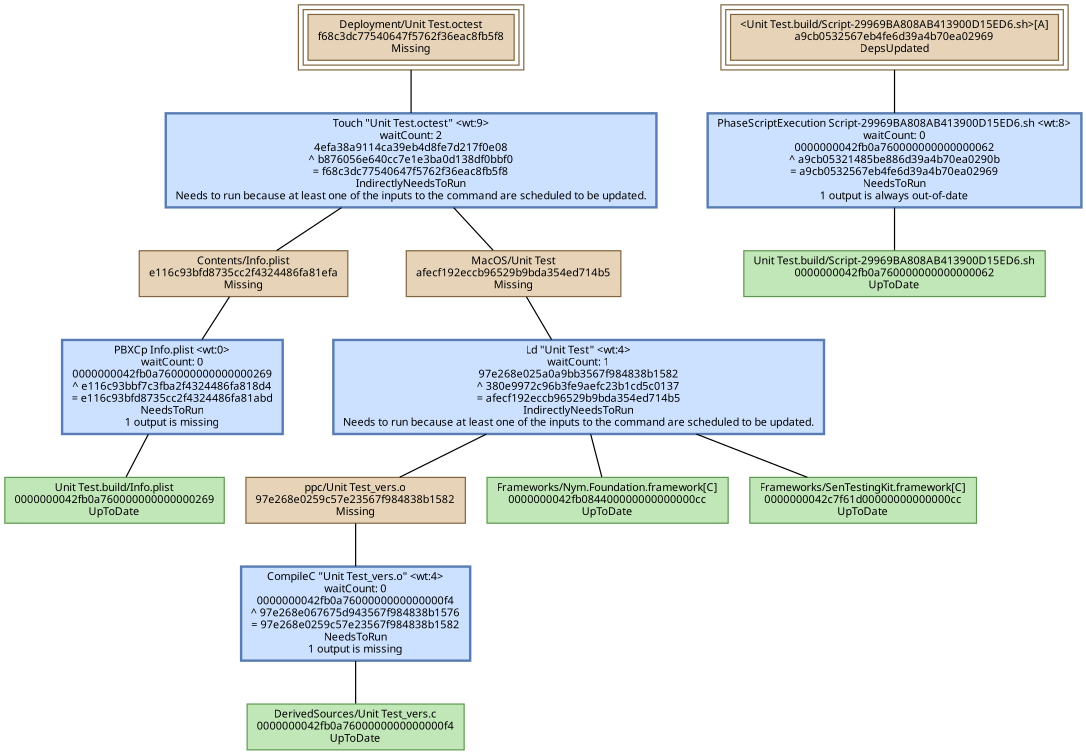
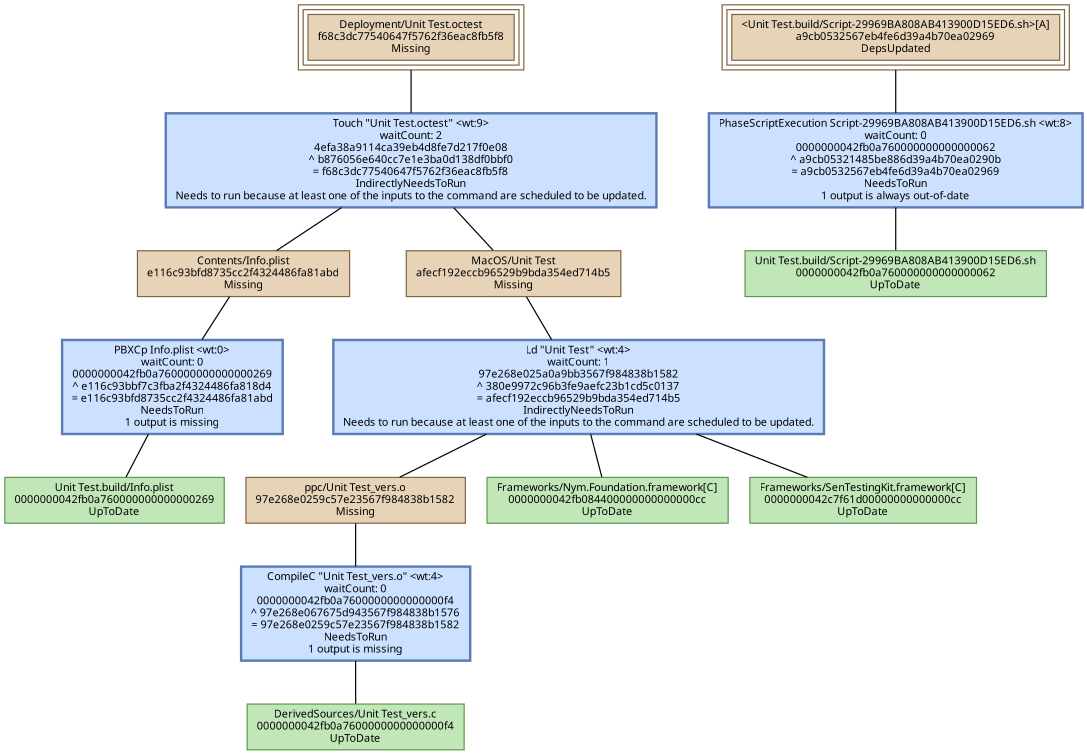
(244, 274) -> (244, 274)
